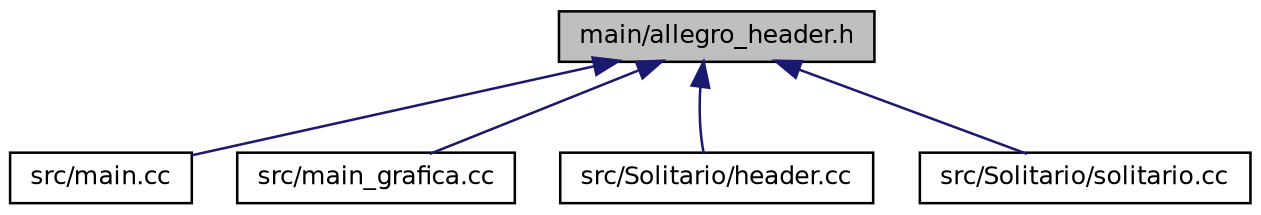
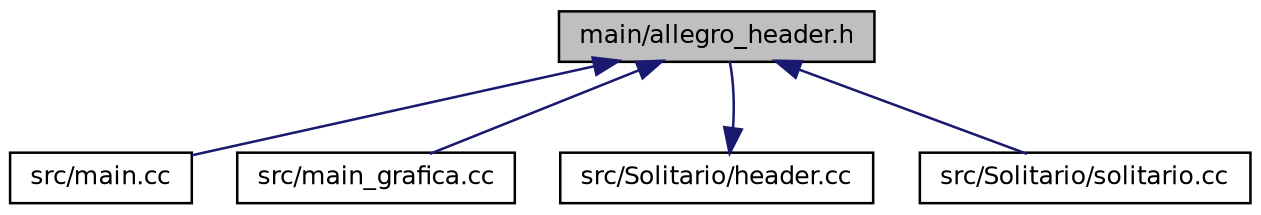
(700, 120) -> (733, 95)
